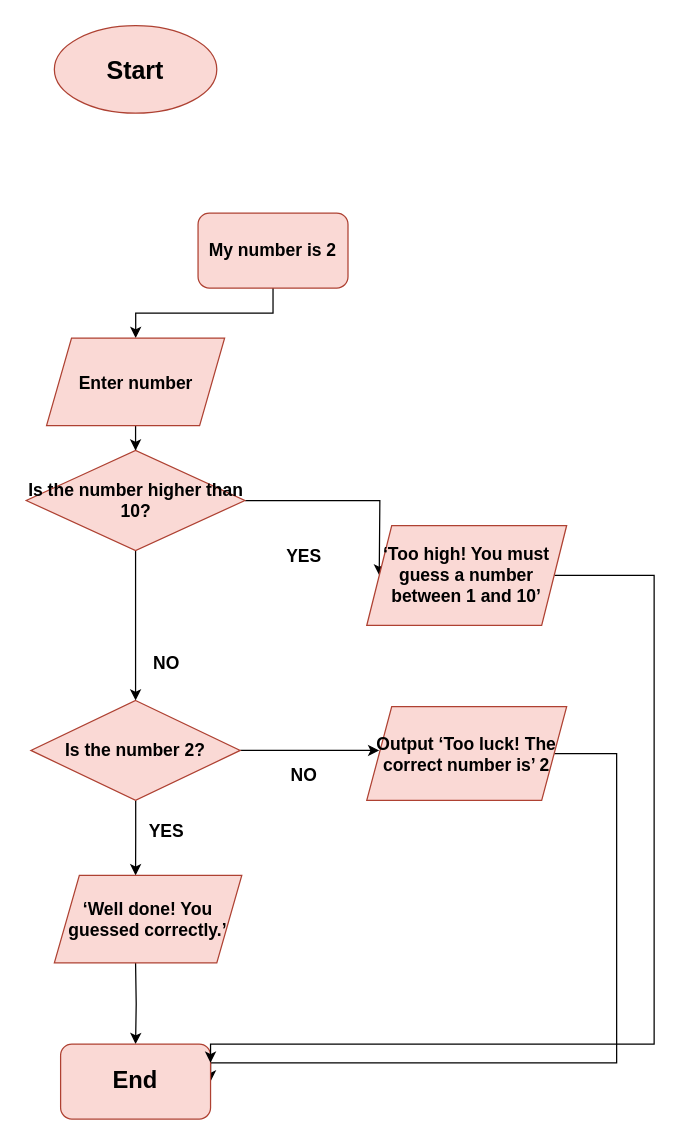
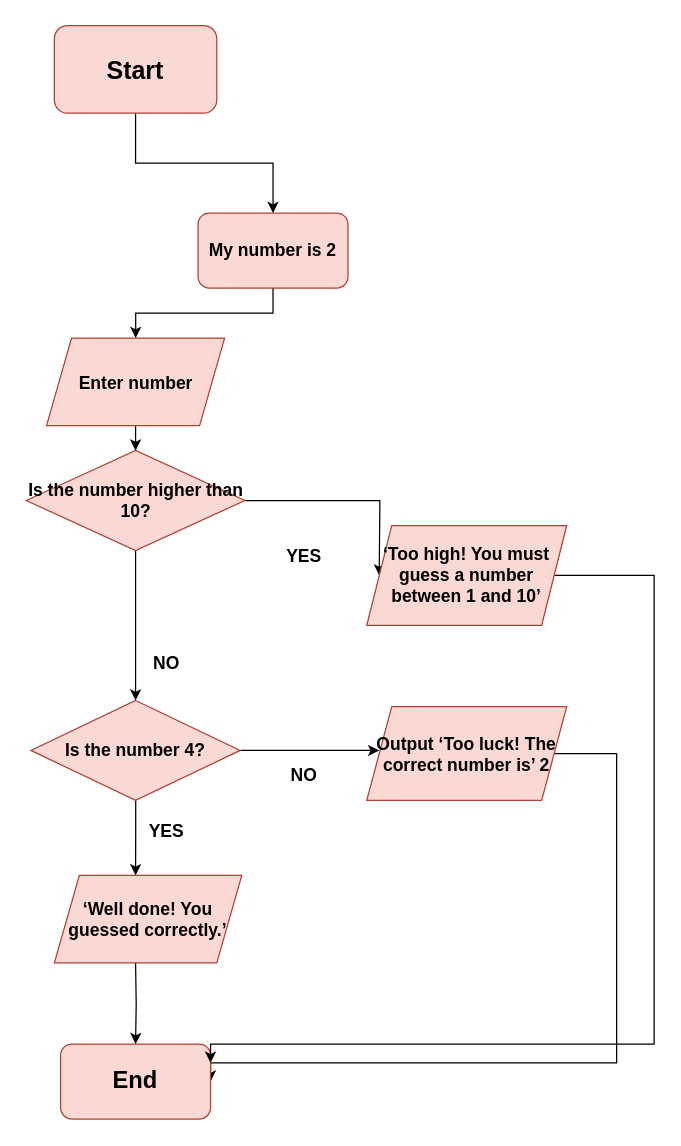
(136, 69) -> (136, 69)
none -> (200, 163)
(136, 751) -> (136, 751)
